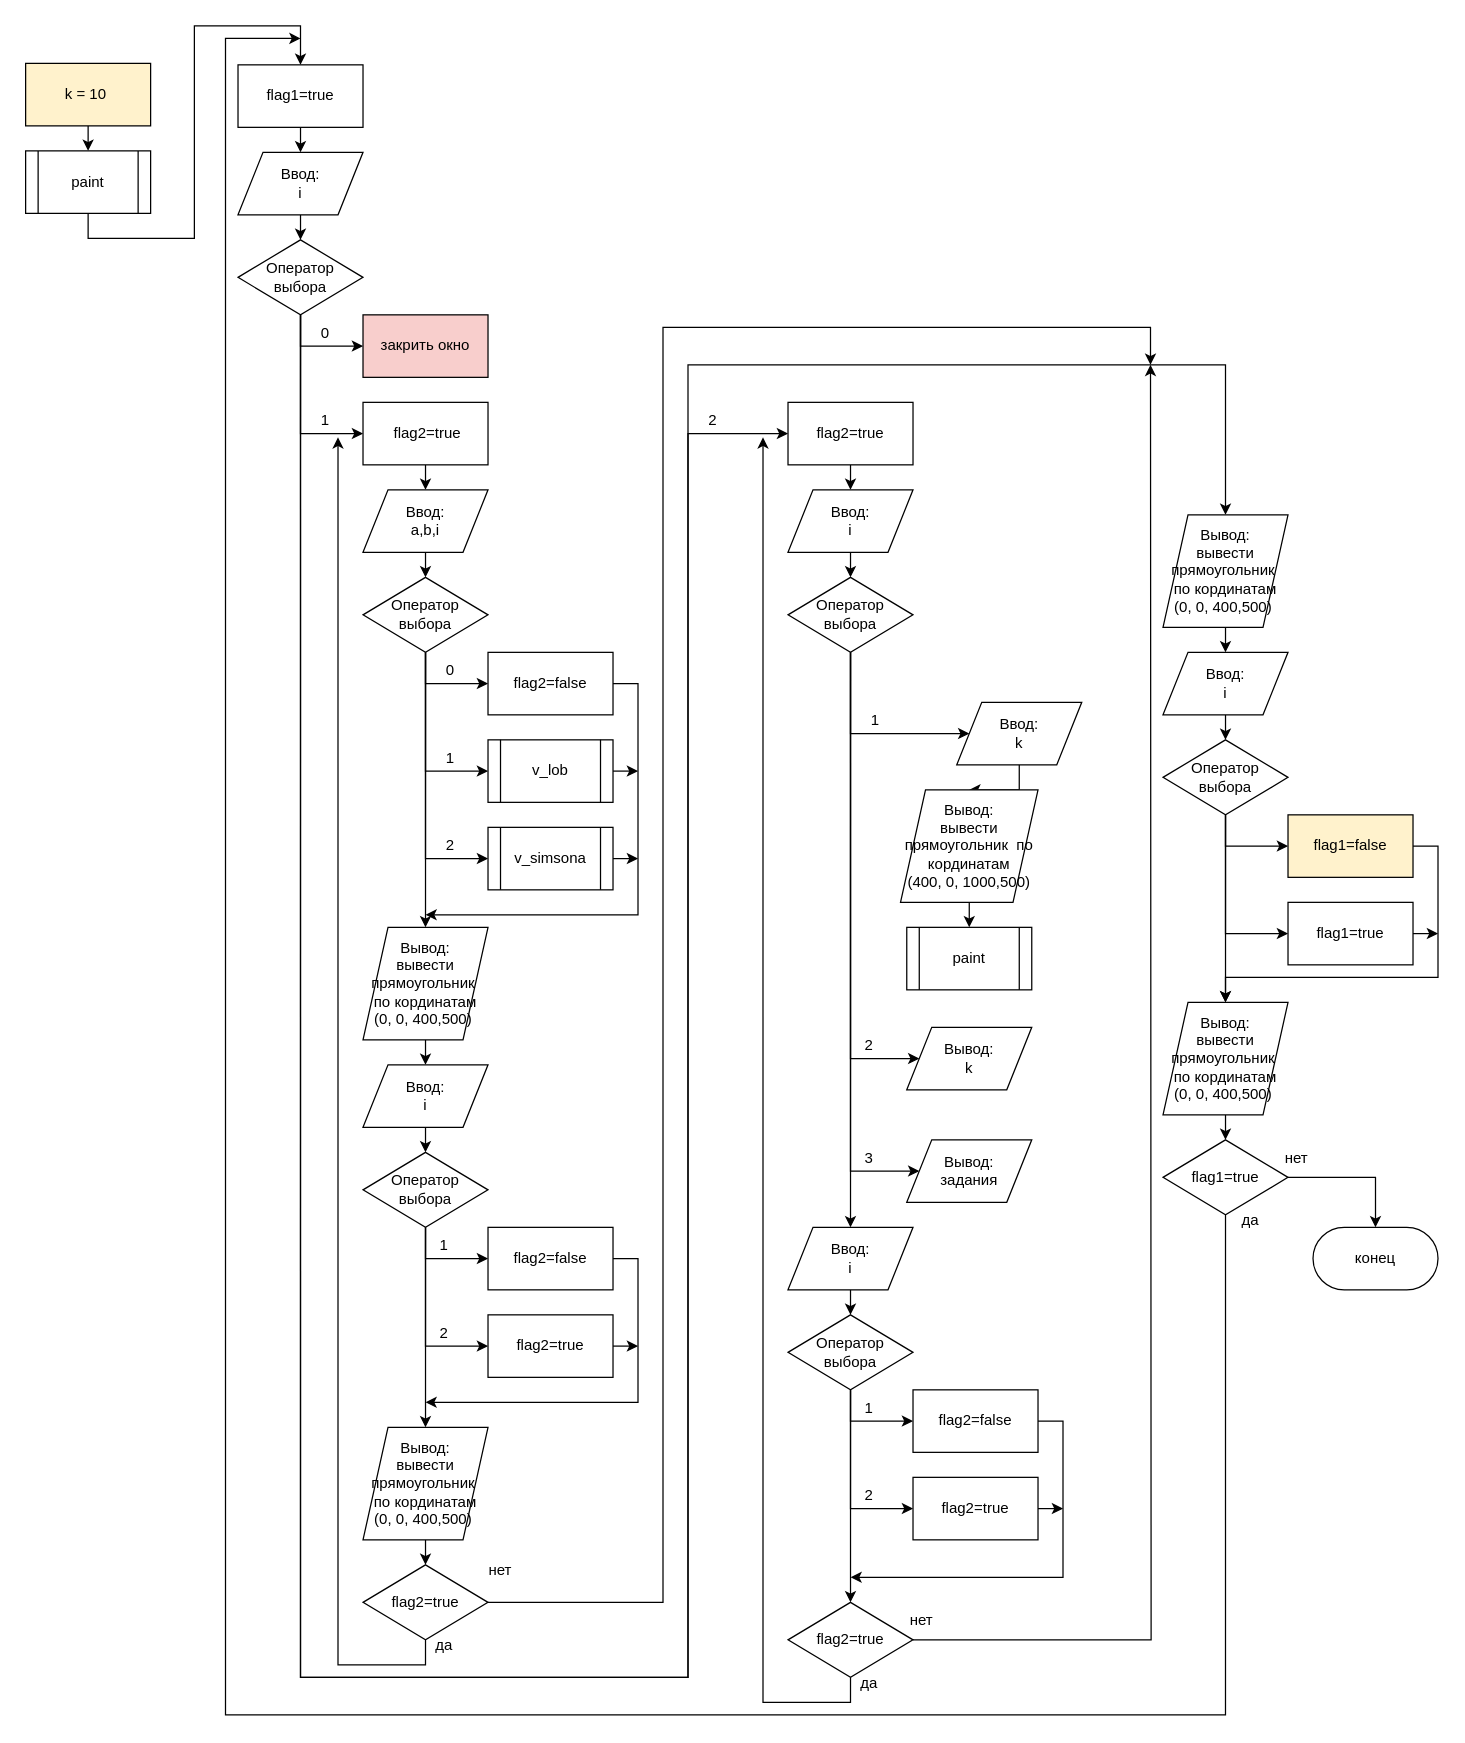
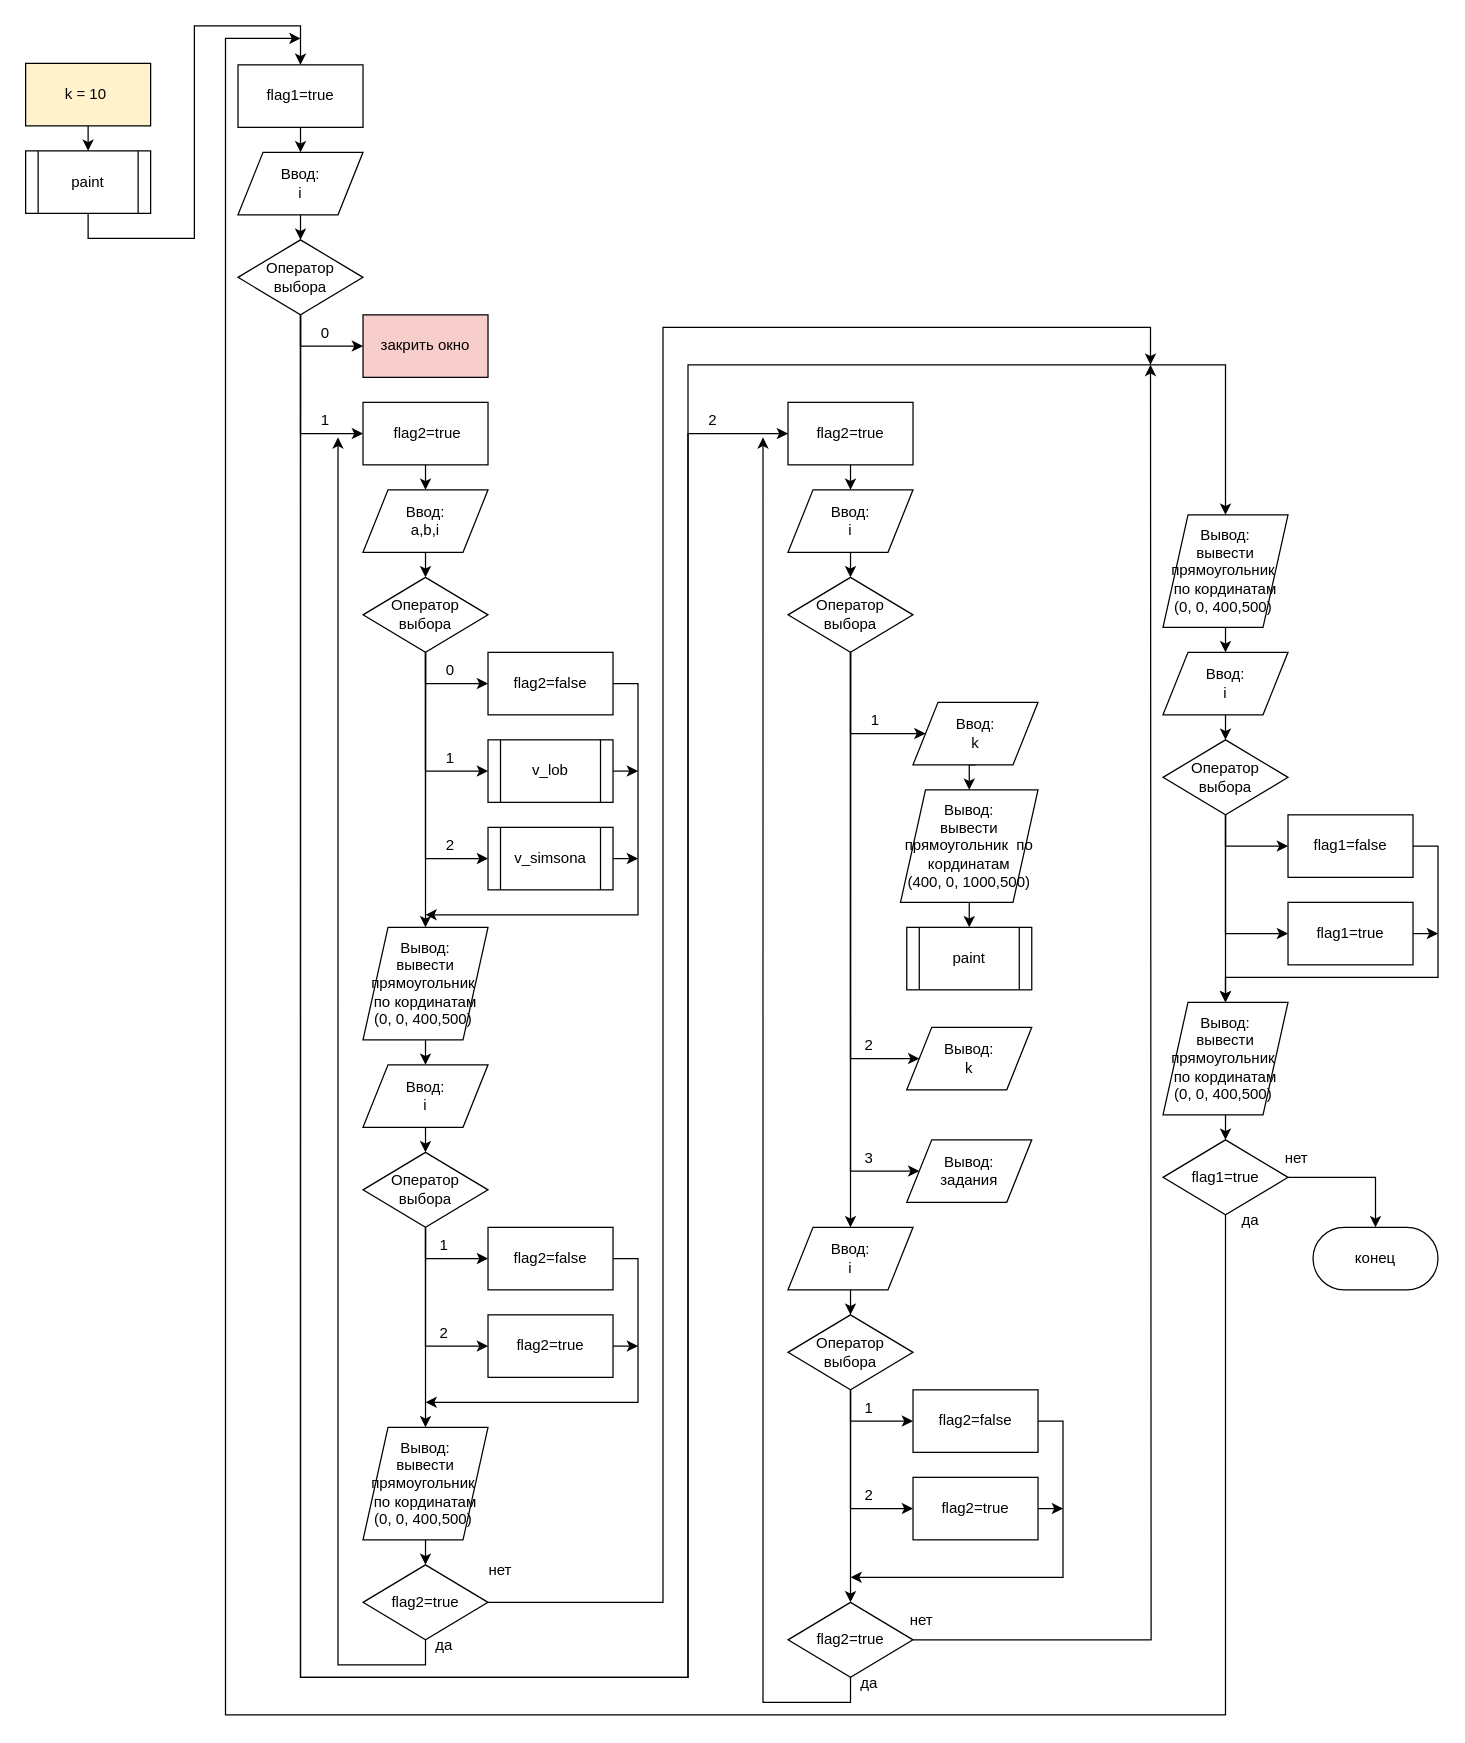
(1019, 733) -> (976, 733)
(1351, 846) -> (1351, 846)
